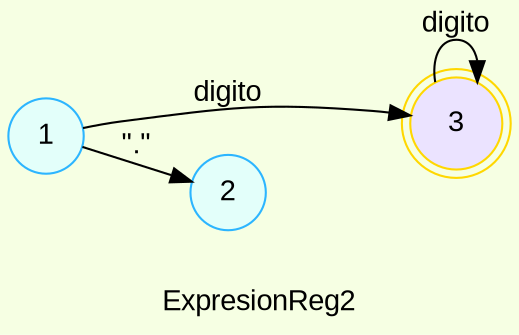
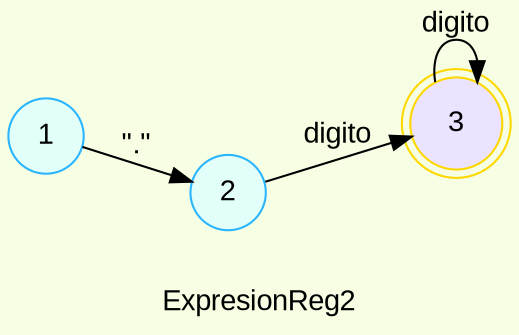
(235, 108) -> (328, 162)
